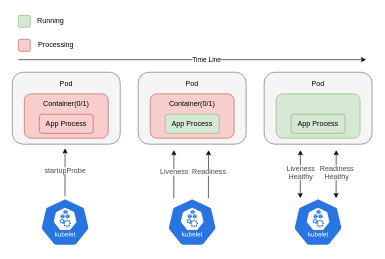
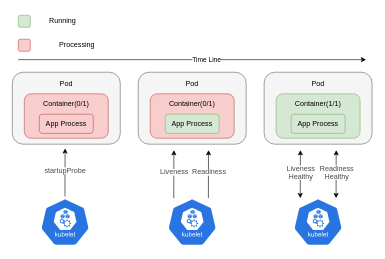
(51, 21) -> (63, 21)
(56, 45) -> (77, 45)
none -> (318, 104)
